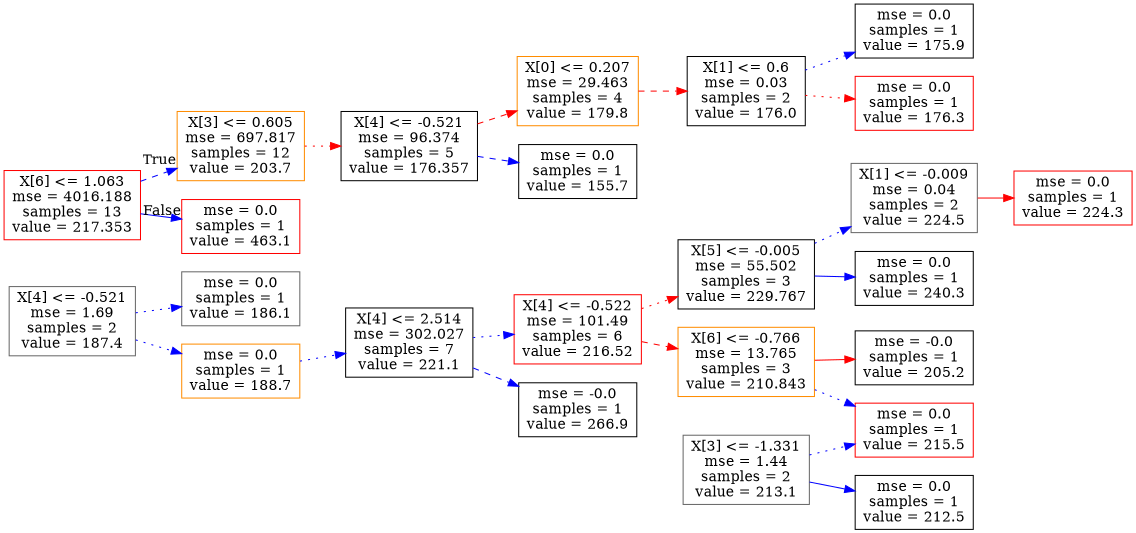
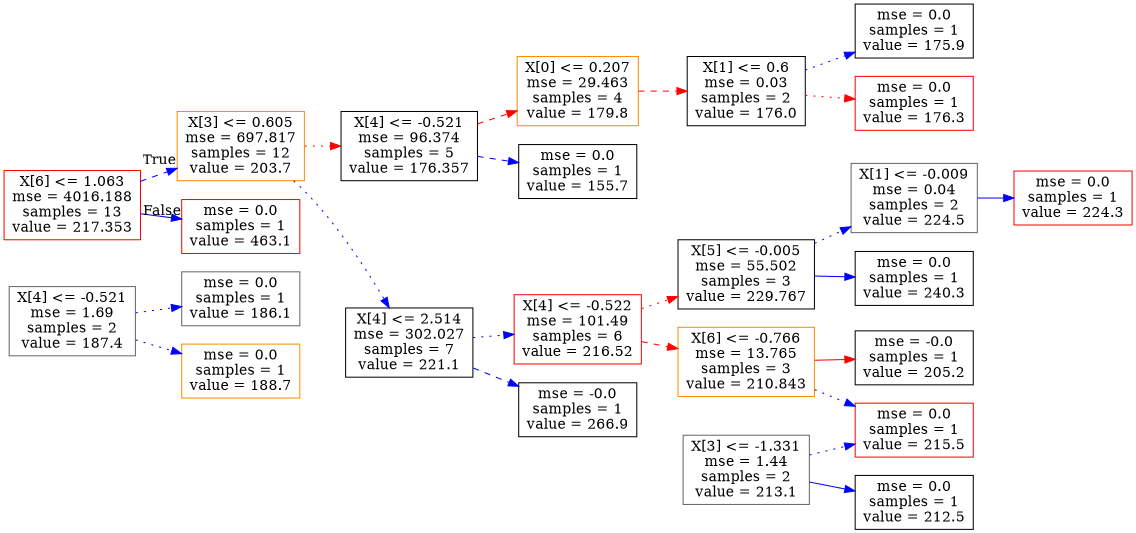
(991, 198) -> (991, 198)
(318, 358) -> (343, 237)
